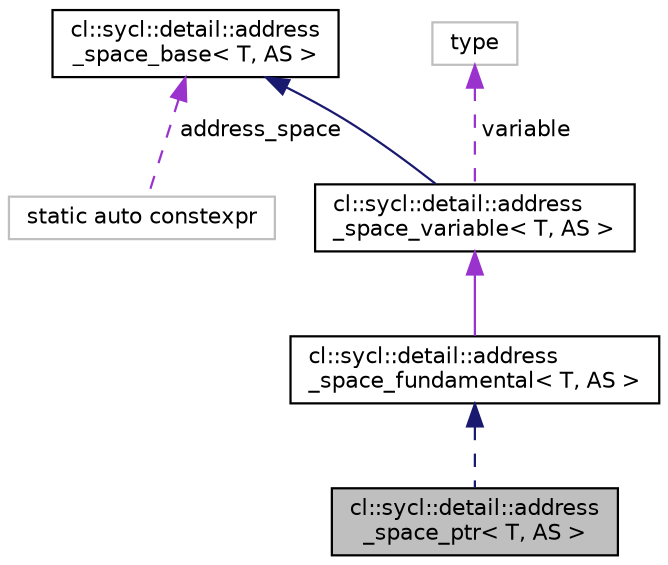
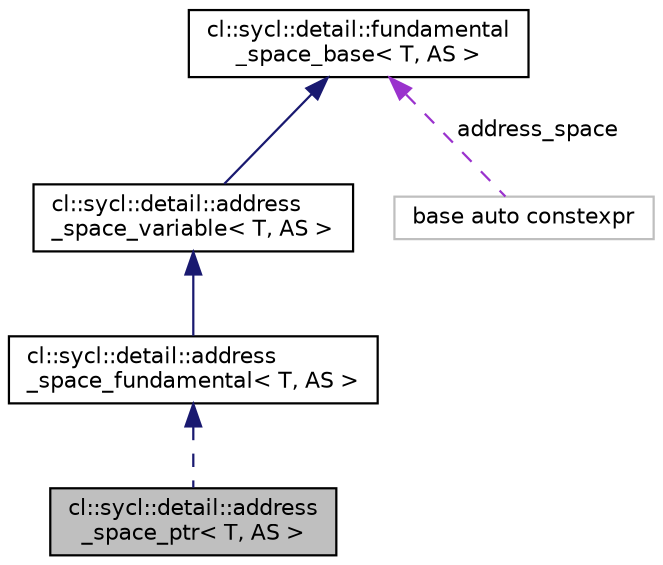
(196, 44) -> (359, 44)
(475, 44) -> none
(142, 218) -> (524, 218)
(475, 305) -> (193, 305)
